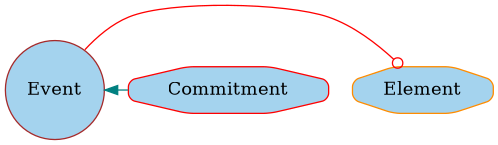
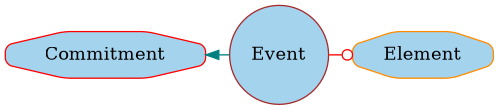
(123, 90) -> (224, 55)
